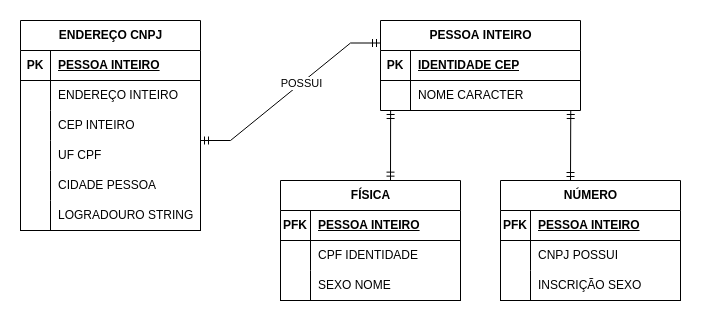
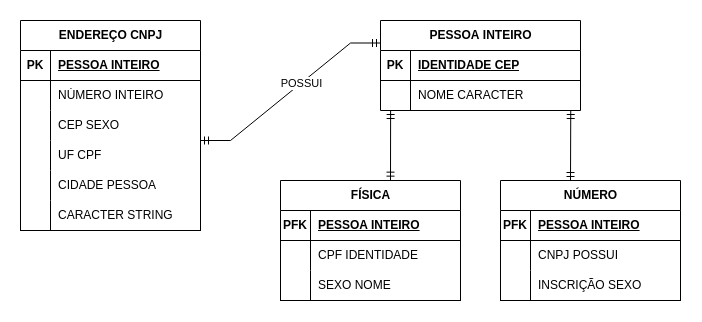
(111, 96) -> (104, 96)
(94, 126) -> (84, 126)
(116, 216) -> (109, 216)
